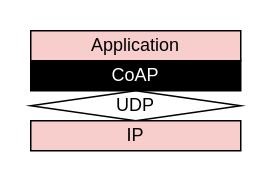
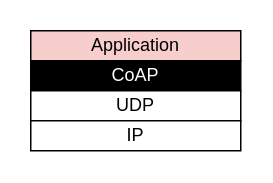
(136, 106) -> (136, 106)
(136, 136) -> (136, 136)
